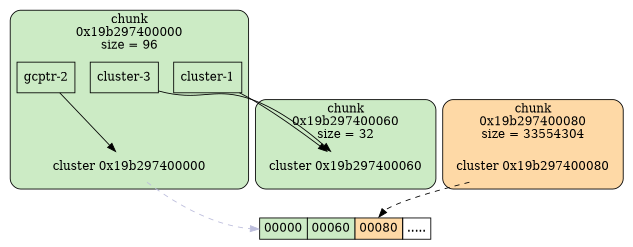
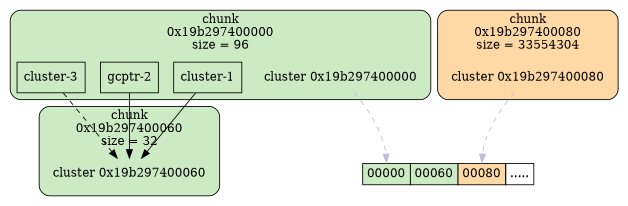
(235, 95) -> (88, 122)
(85, 119) -> (129, 121)
(424, 195) -> (494, 121)
